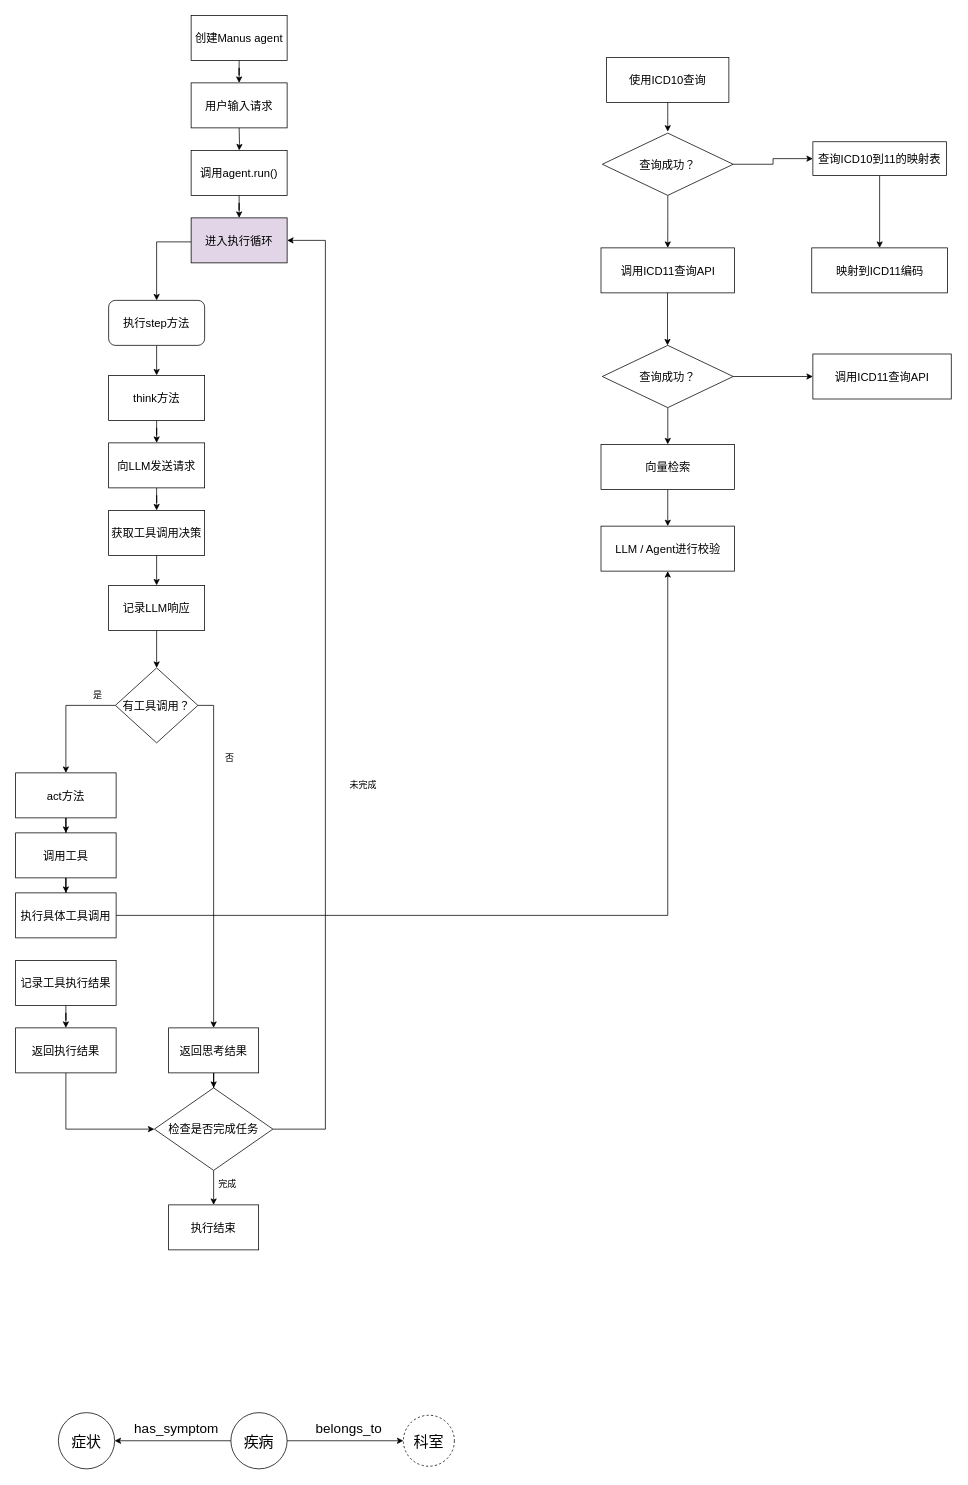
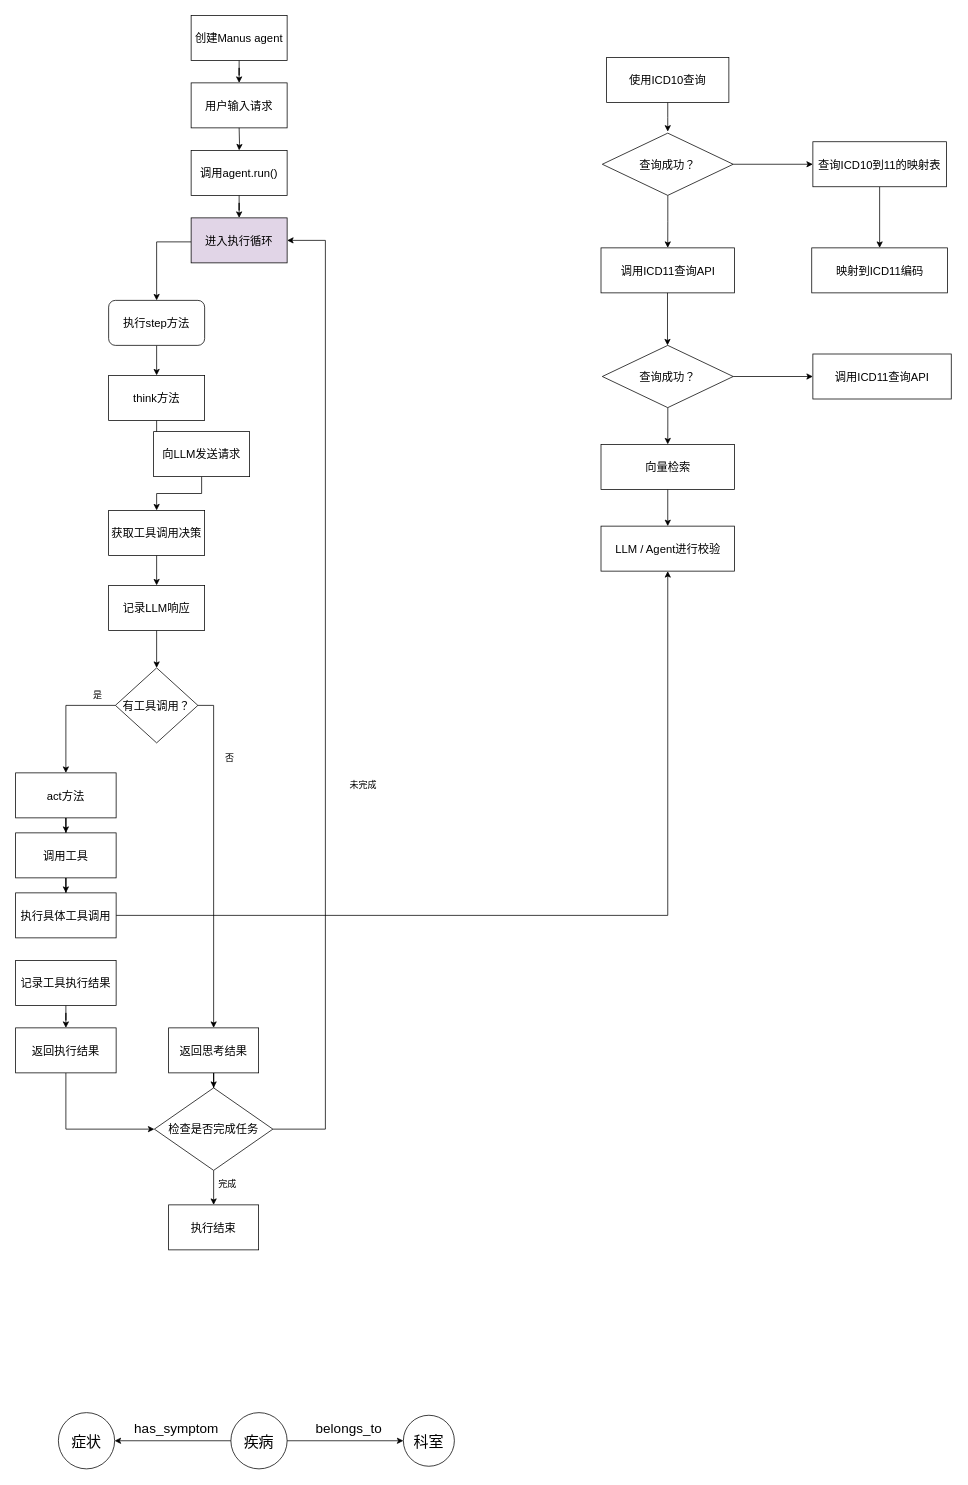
(879, 159) -> (879, 164)
(156, 465) -> (201, 454)
(429, 1441) -> (429, 1441)
